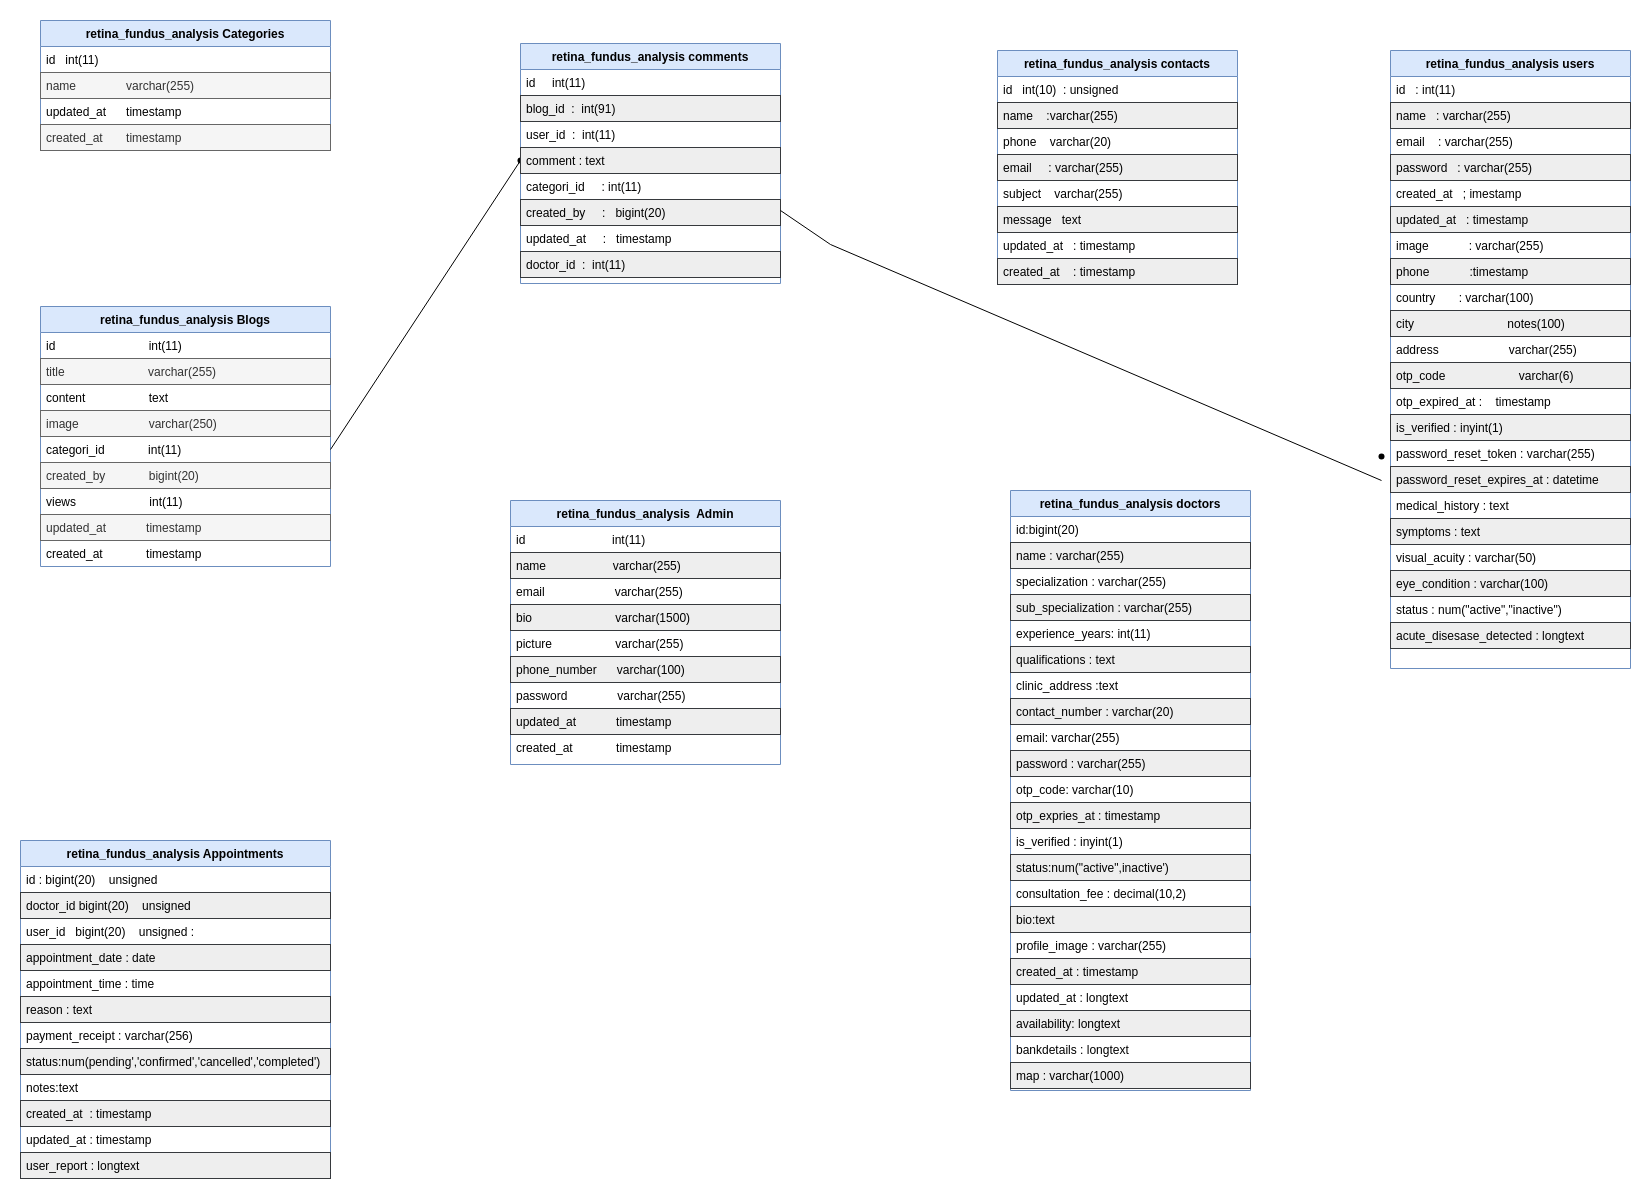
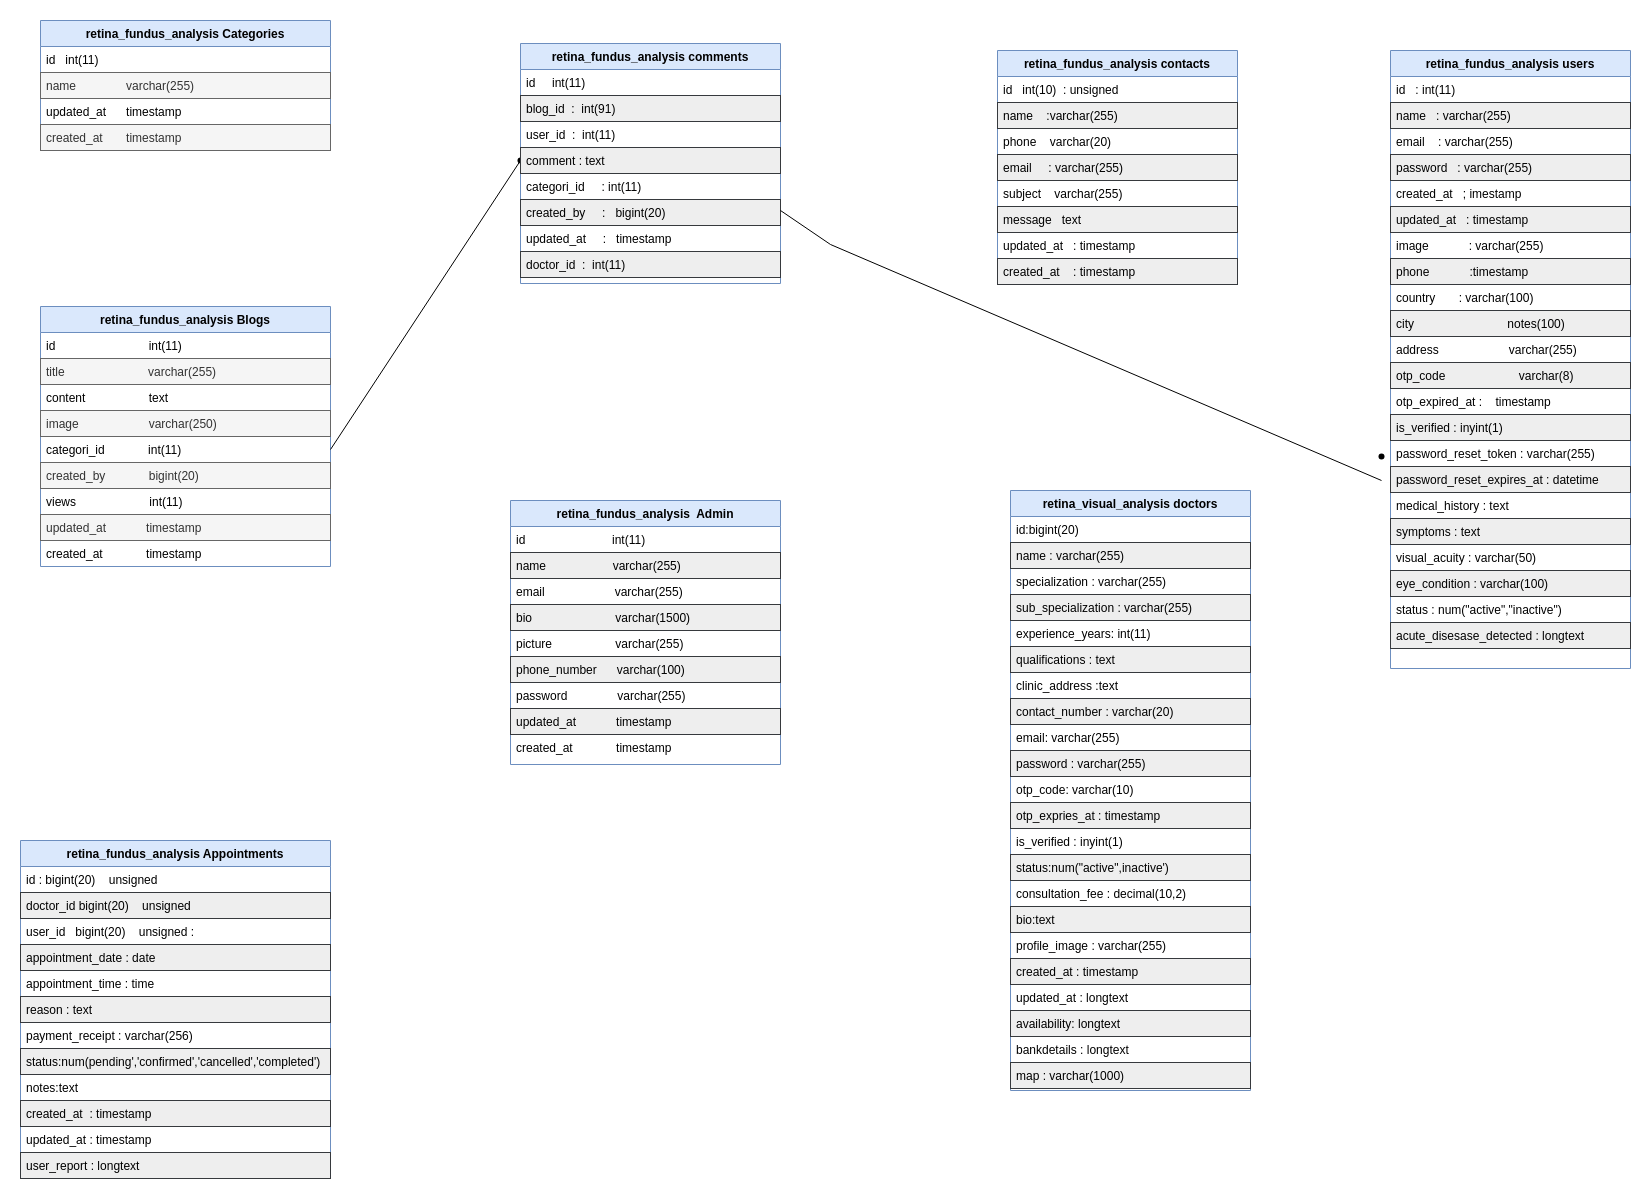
(1513, 376) -> (1513, 376)
(1130, 504) -> (1130, 504)
